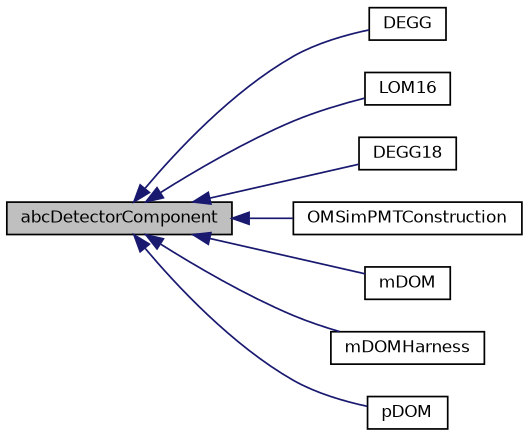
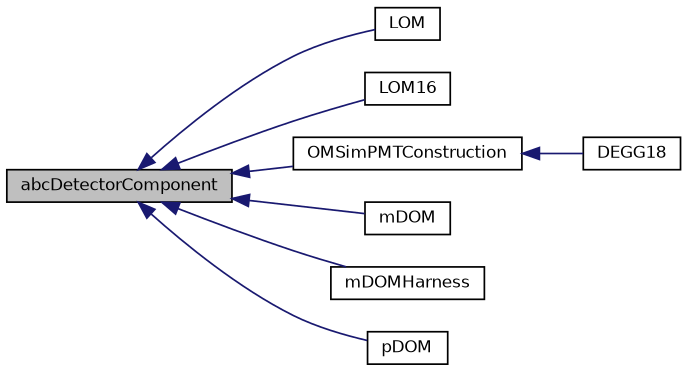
(408, 24) -> (408, 24)
(284, 181) -> (561, 154)
